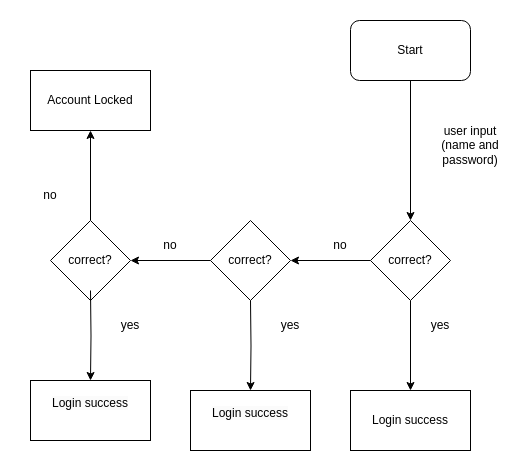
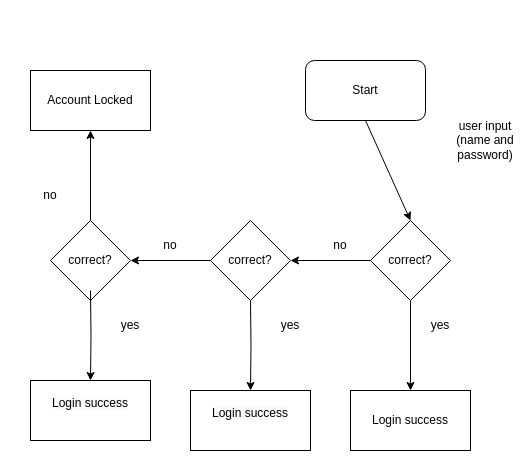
(411, 51) -> (366, 91)
(471, 146) -> (486, 141)
